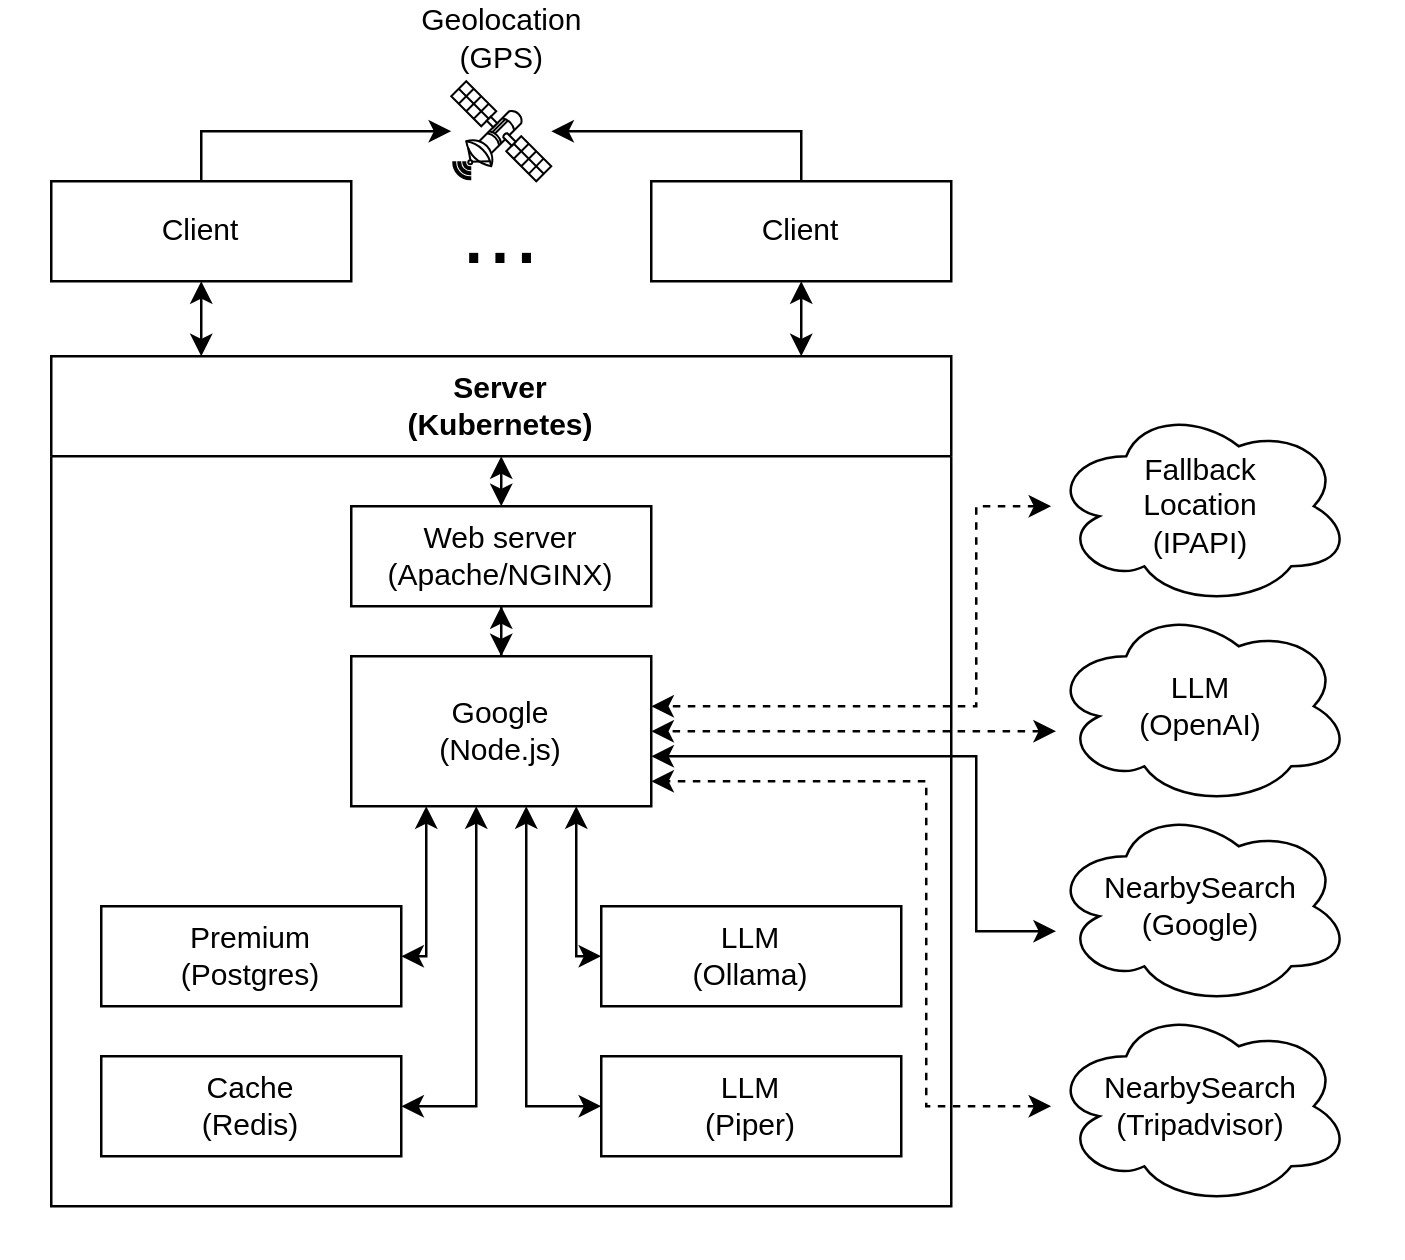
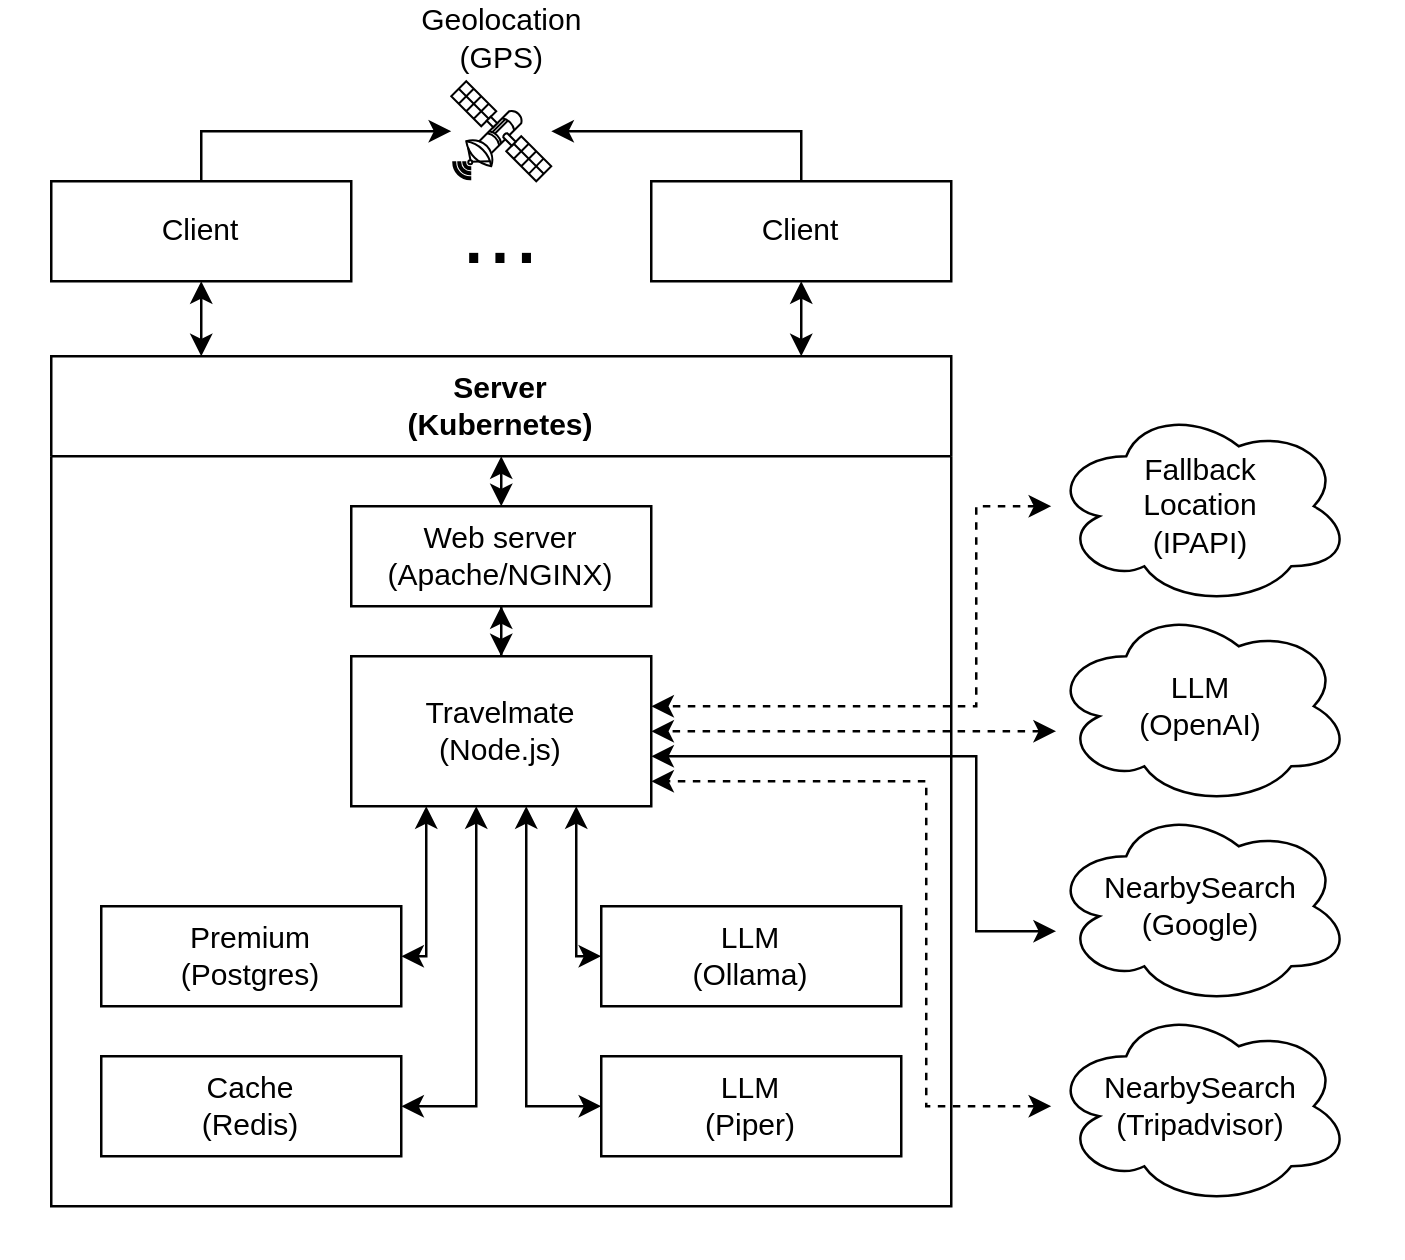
(501, 731) -> (501, 731)
